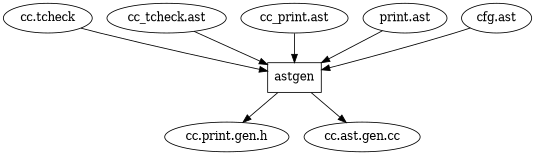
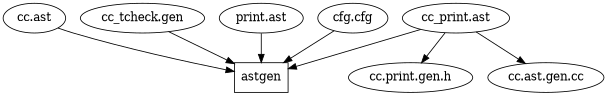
(48, 18) -> (34, 18)
(167, 18) -> (142, 18)
(497, 18) -> (353, 18)
(264, 105) -> (436, 45)
(325, 105) -> (497, 45)
